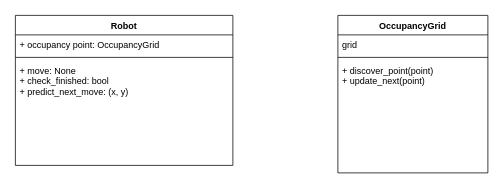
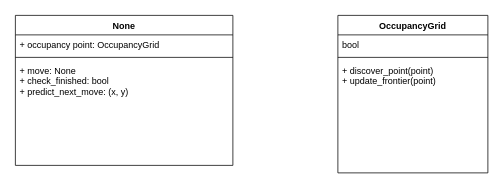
(124, 26) -> (124, 26)
(351, 45) -> (351, 45)
(395, 71) -> (395, 71)
